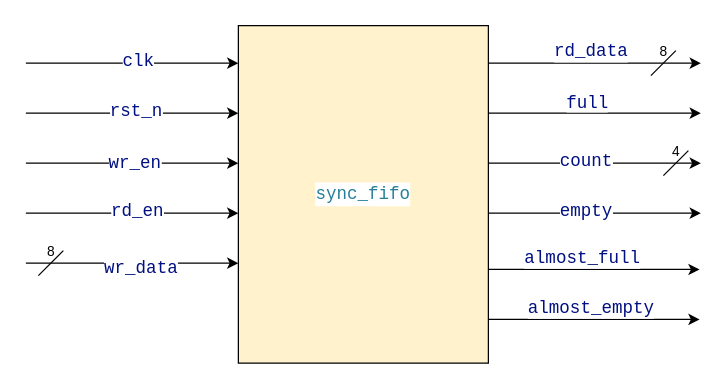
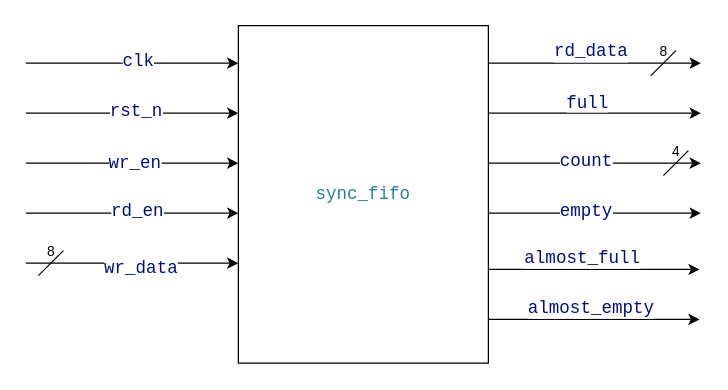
(363, 194) -> (363, 194)
